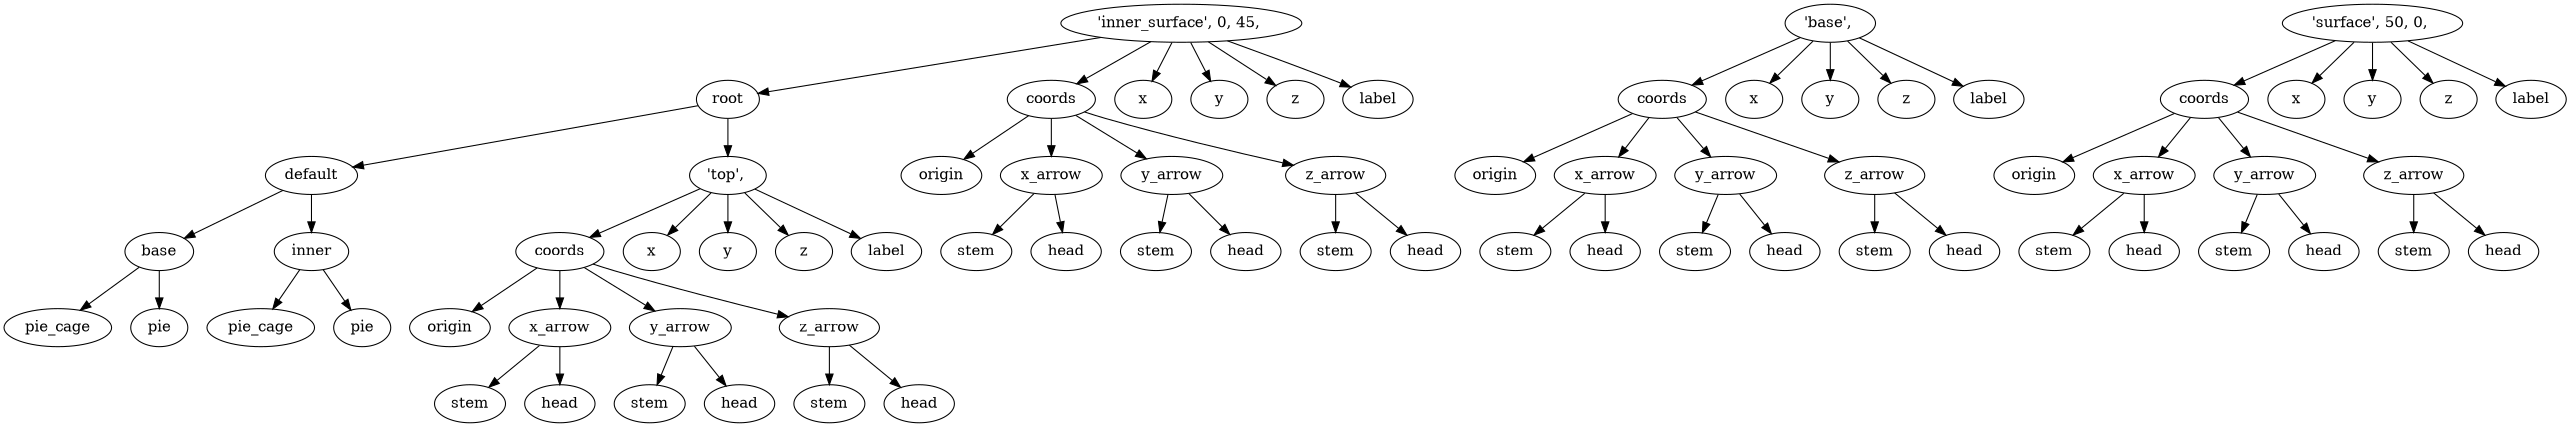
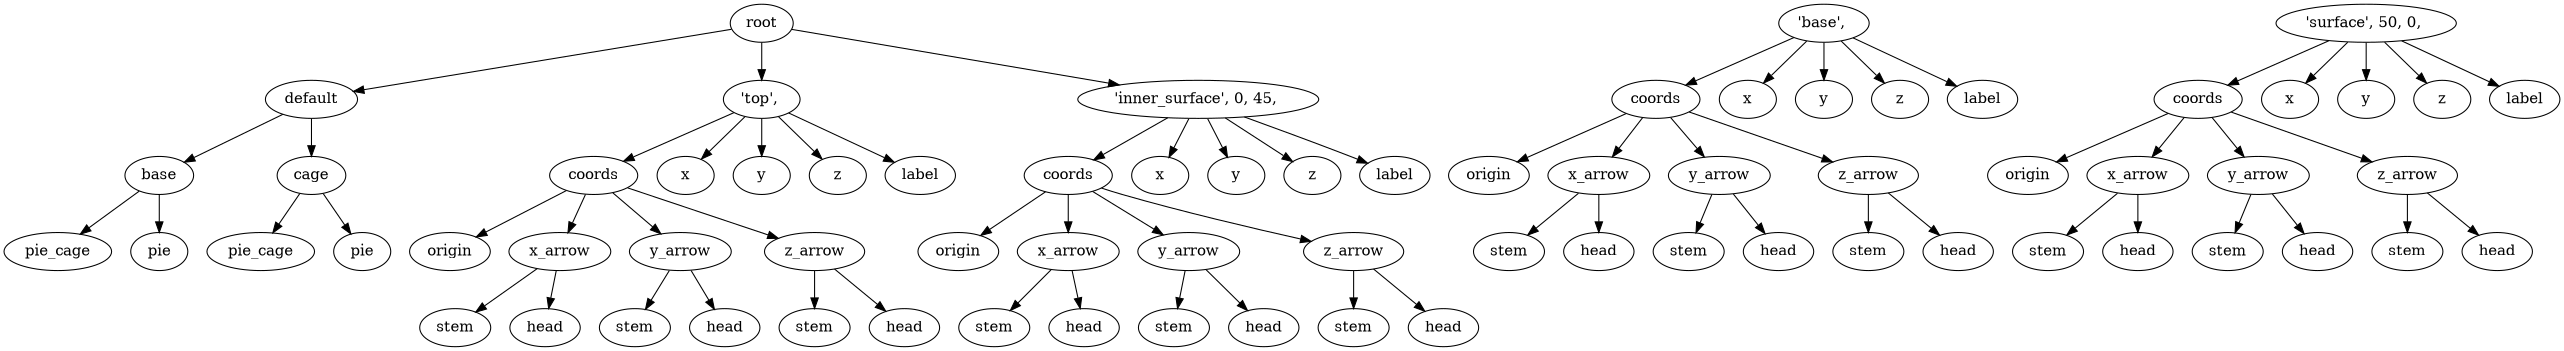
(935, 65) -> (950, 56)
(311, 252) -> (311, 175)
